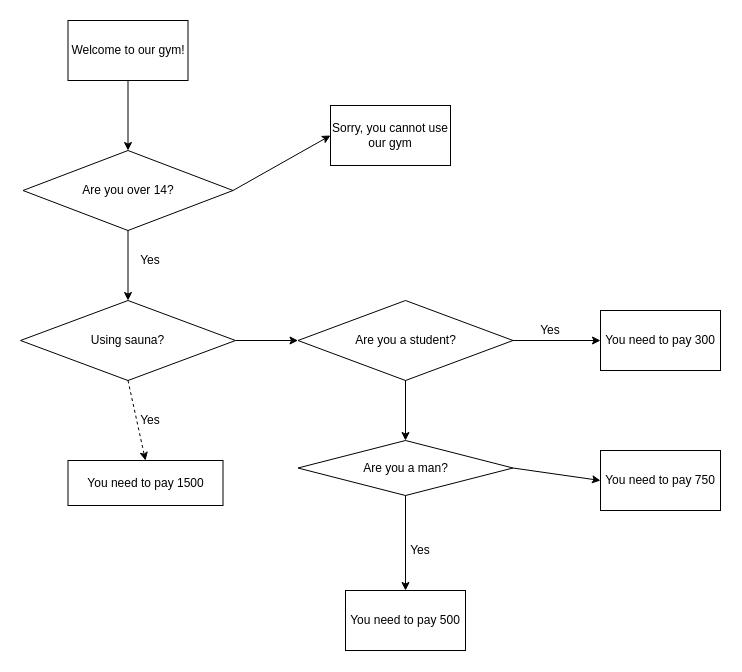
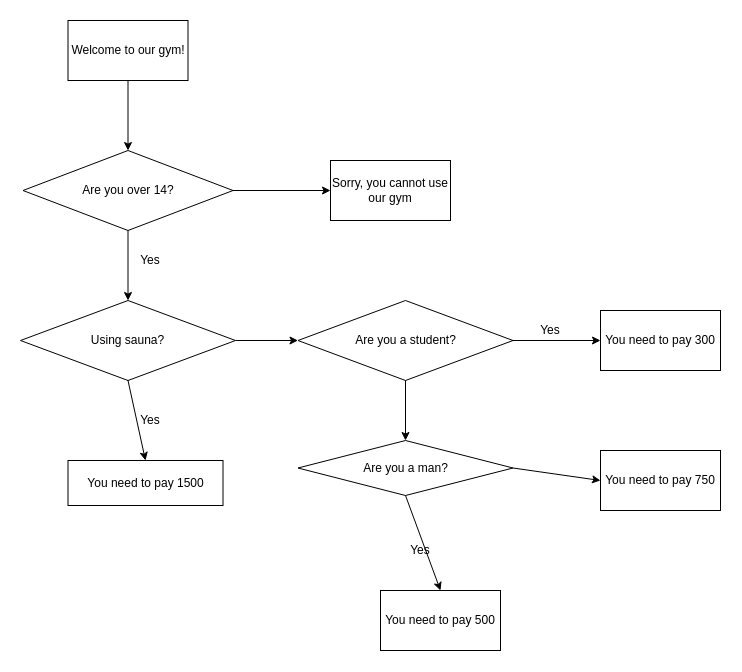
(391, 136) -> (391, 191)
(136, 417) -> (136, 417)
(406, 621) -> (441, 621)
